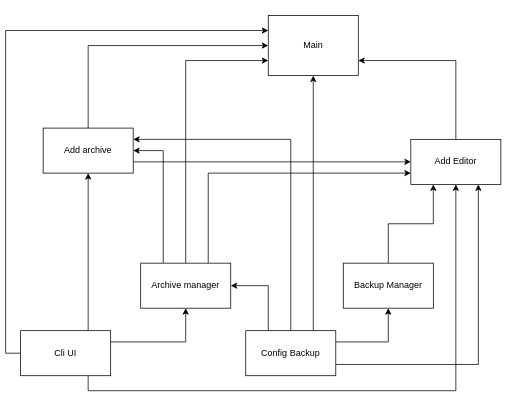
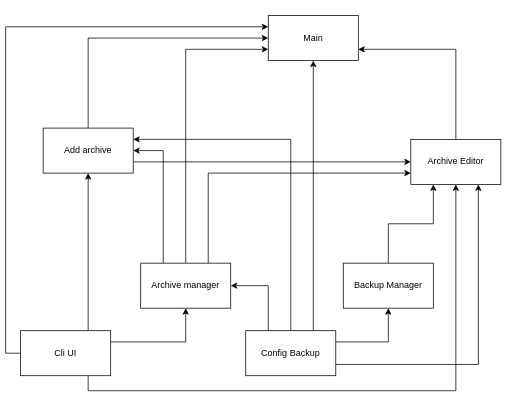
(313, 45) -> (313, 38)
(456, 162) -> (456, 162)
